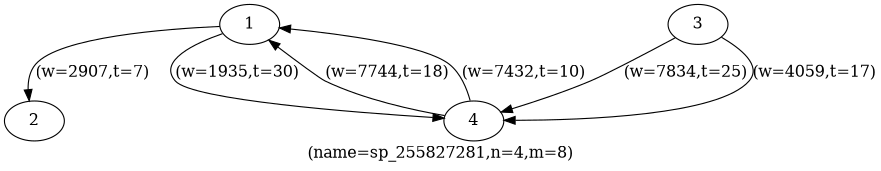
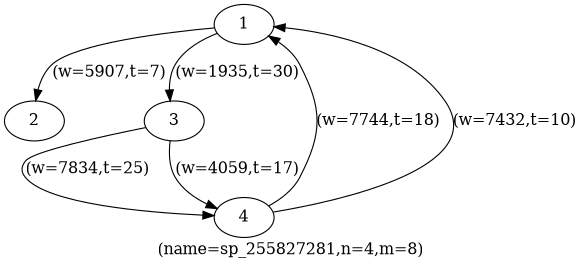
(93, 73) -> (109, 73)
(264, 102) -> (183, 54)
